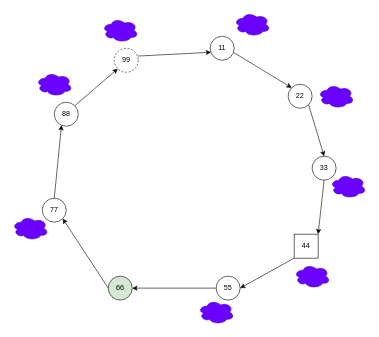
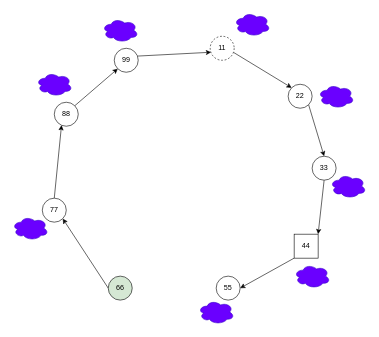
(222, 48) -> (222, 48)
(126, 60) -> (126, 60)
(137, 288) -> none
